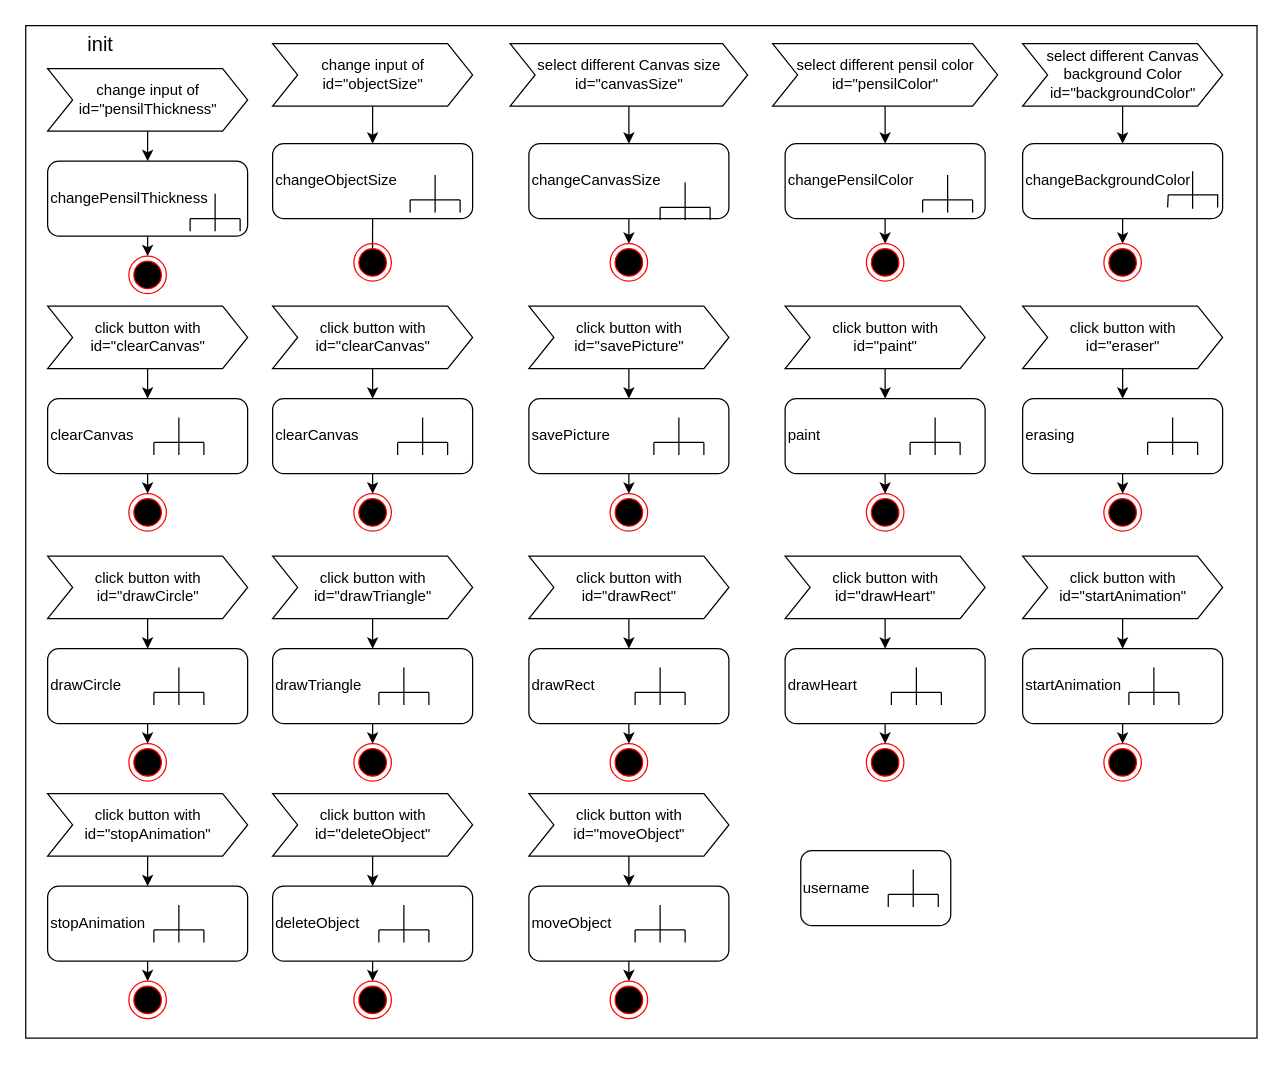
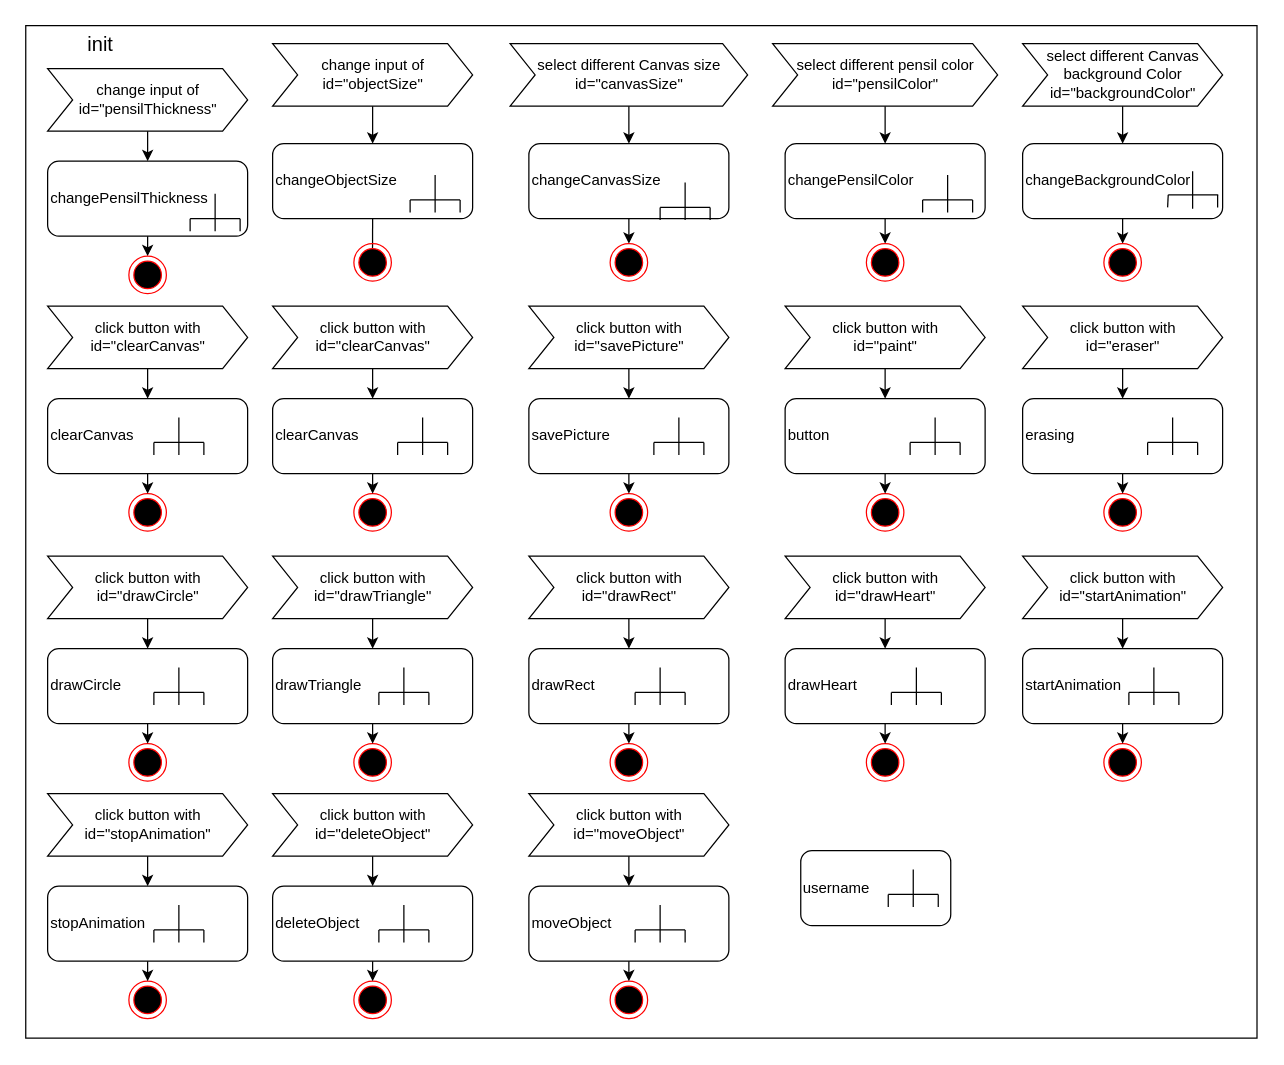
(807, 436) -> (813, 436)
